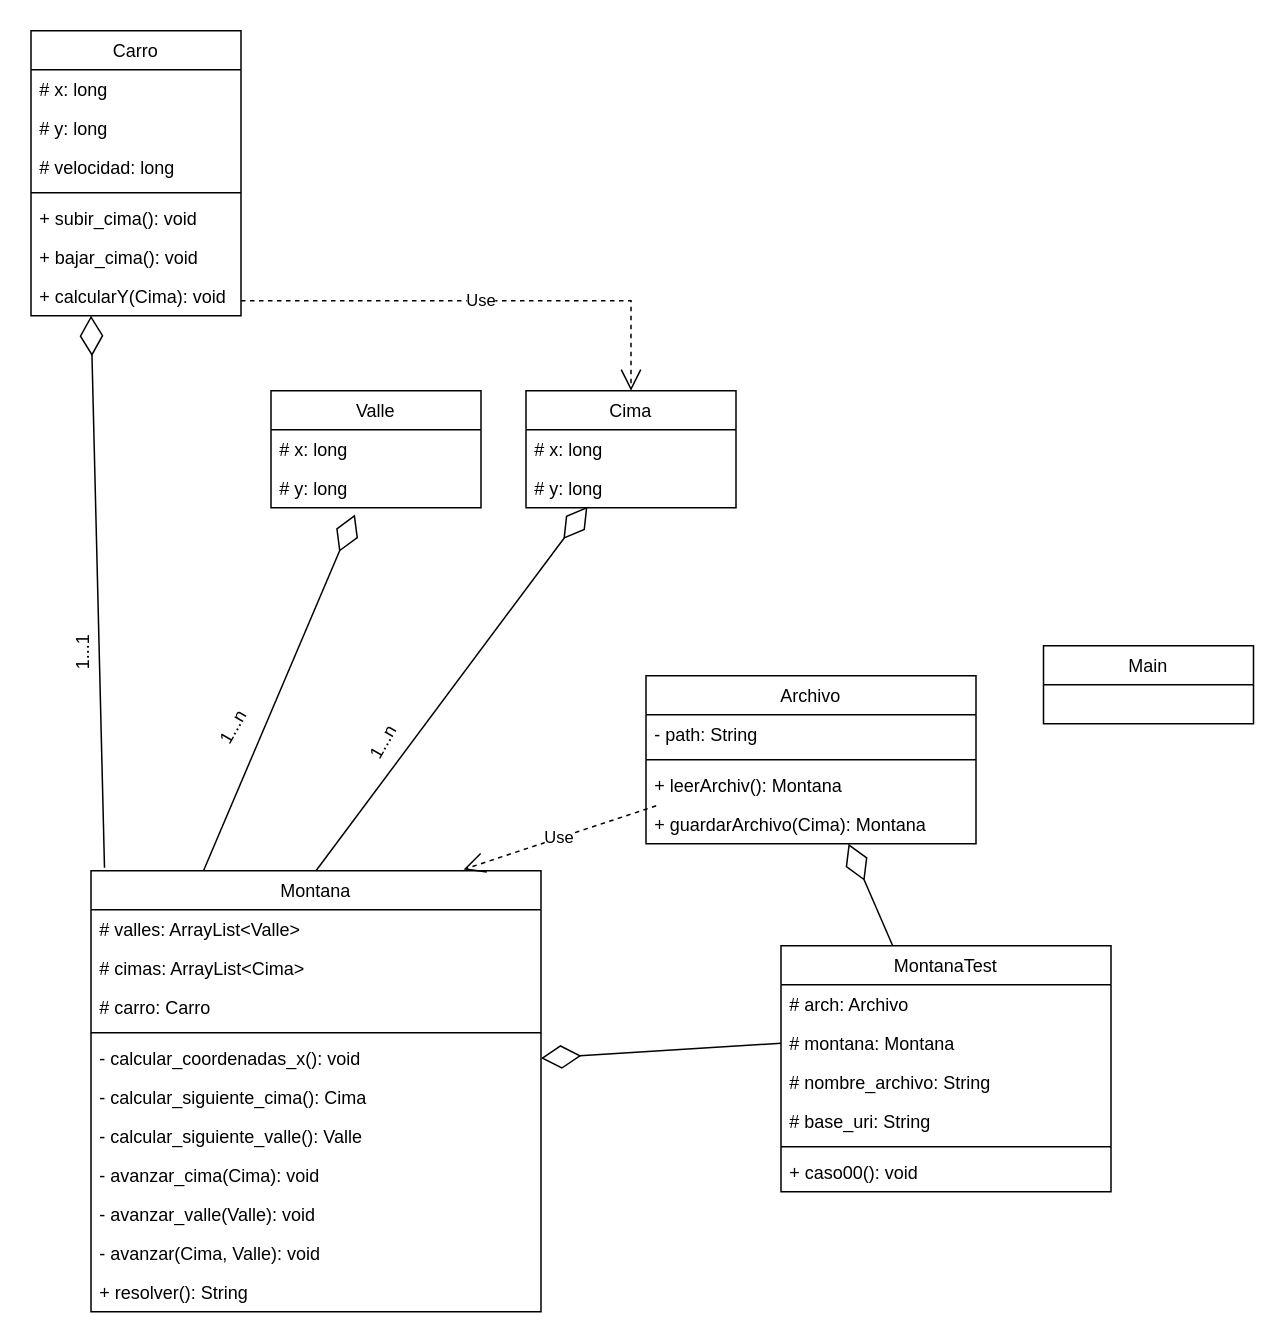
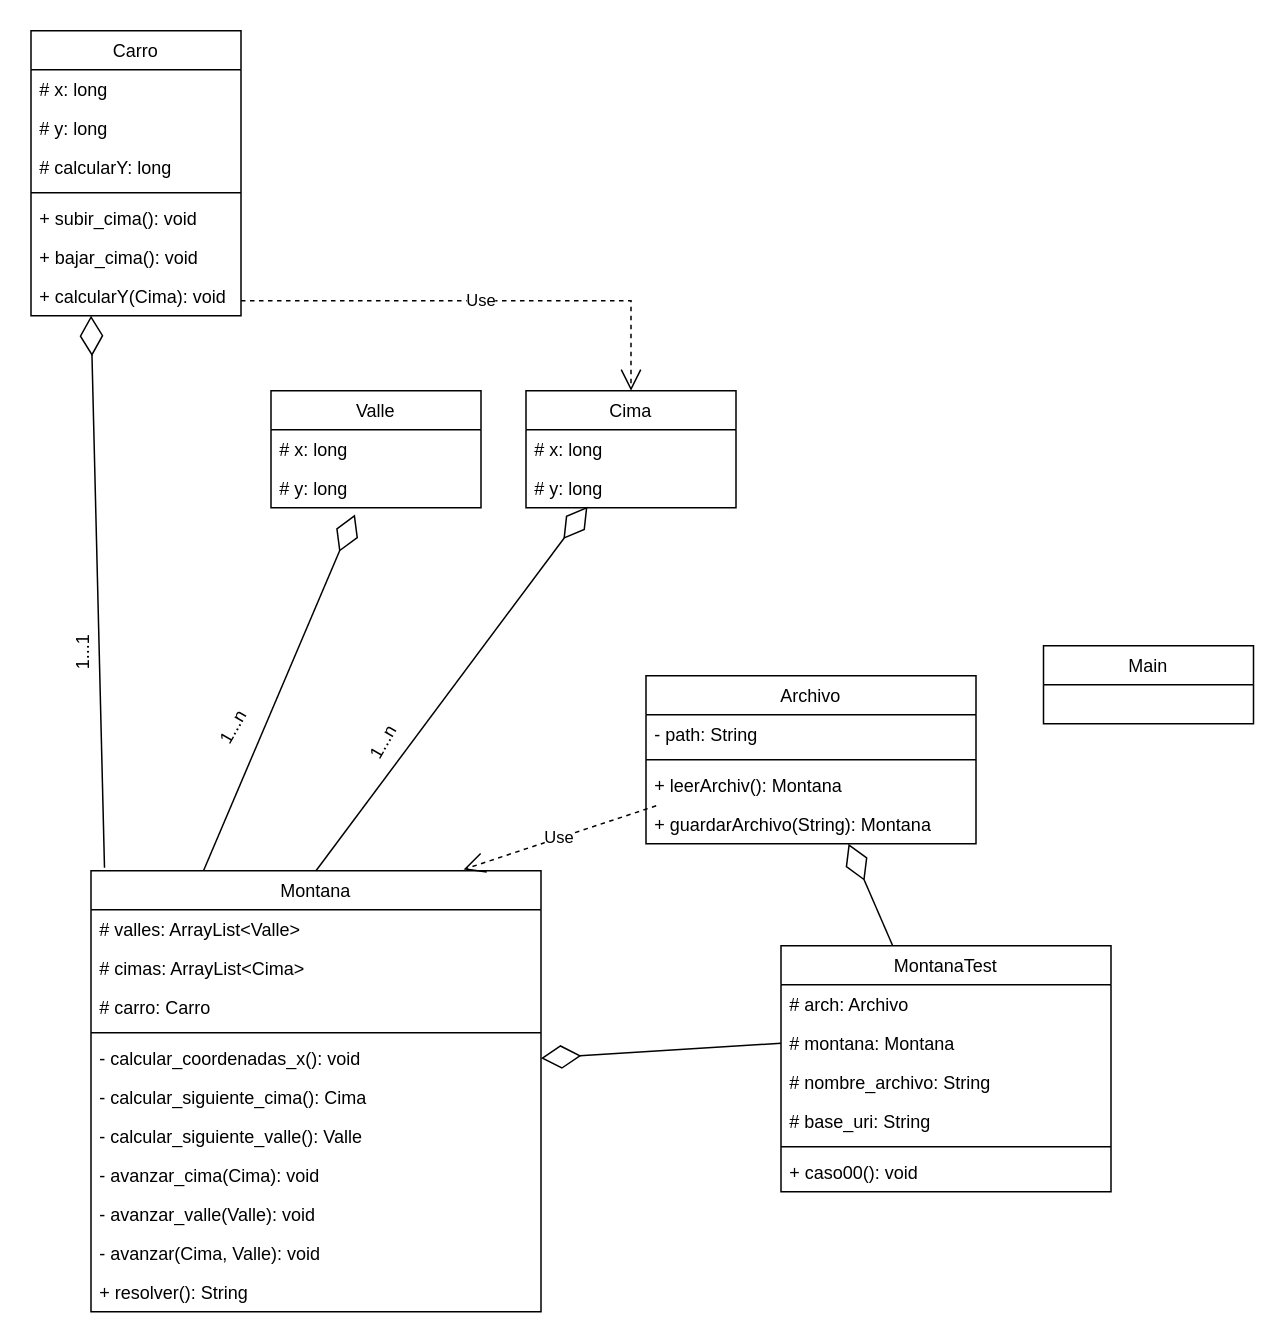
(111, 168) -> (111, 168)
(799, 825) -> (809, 825)
